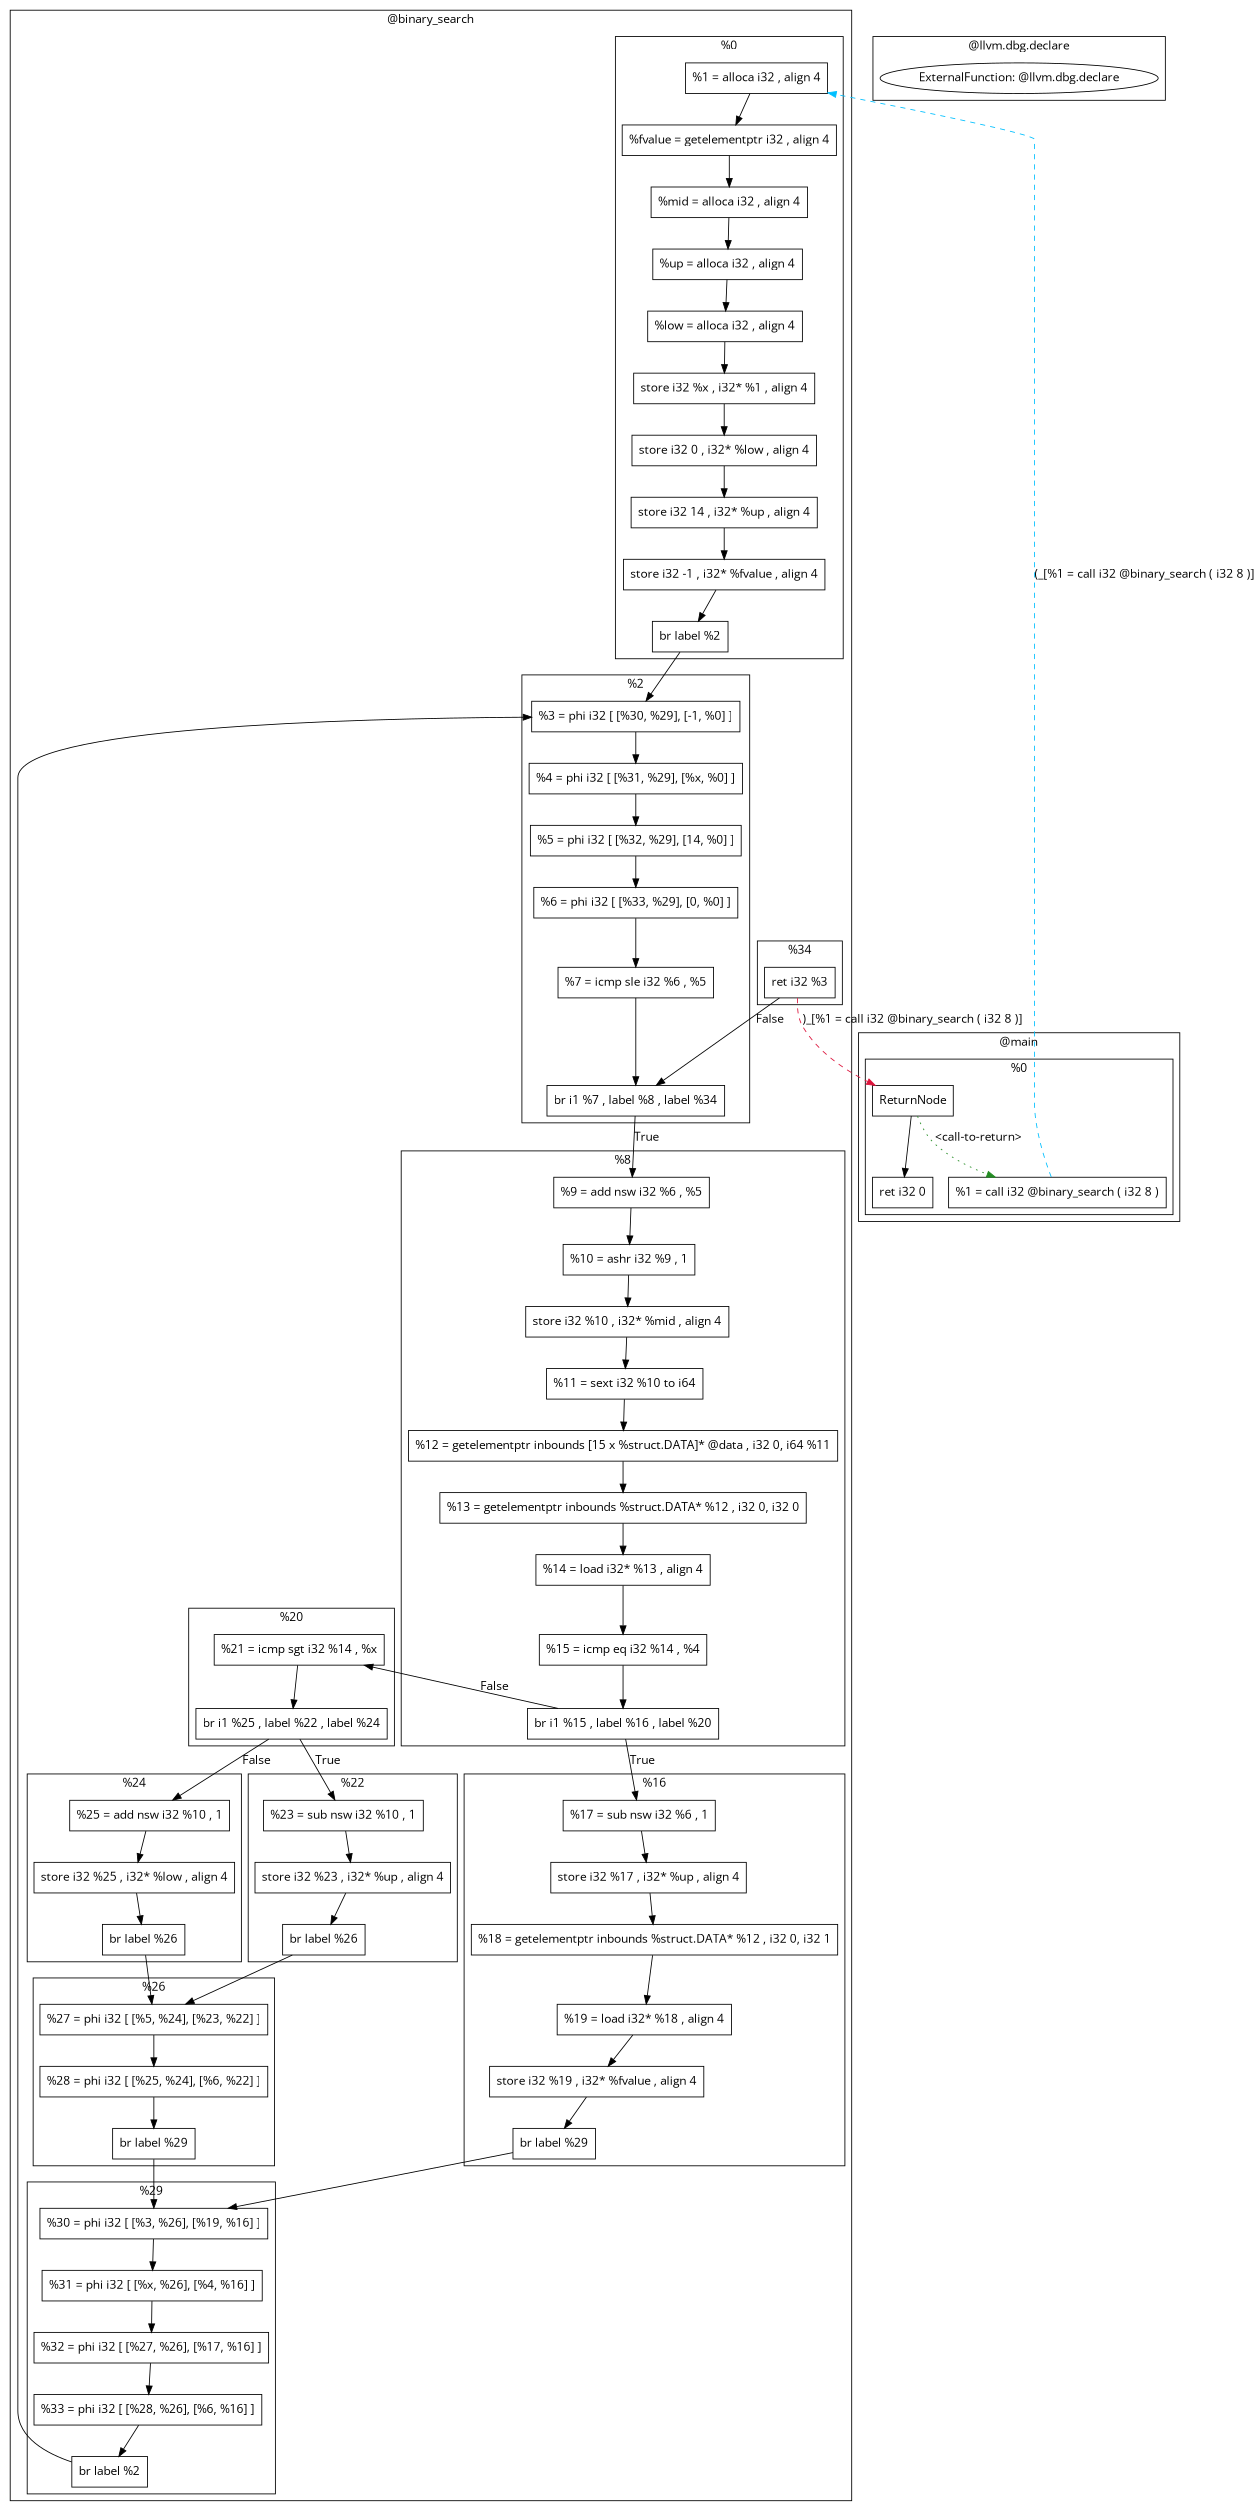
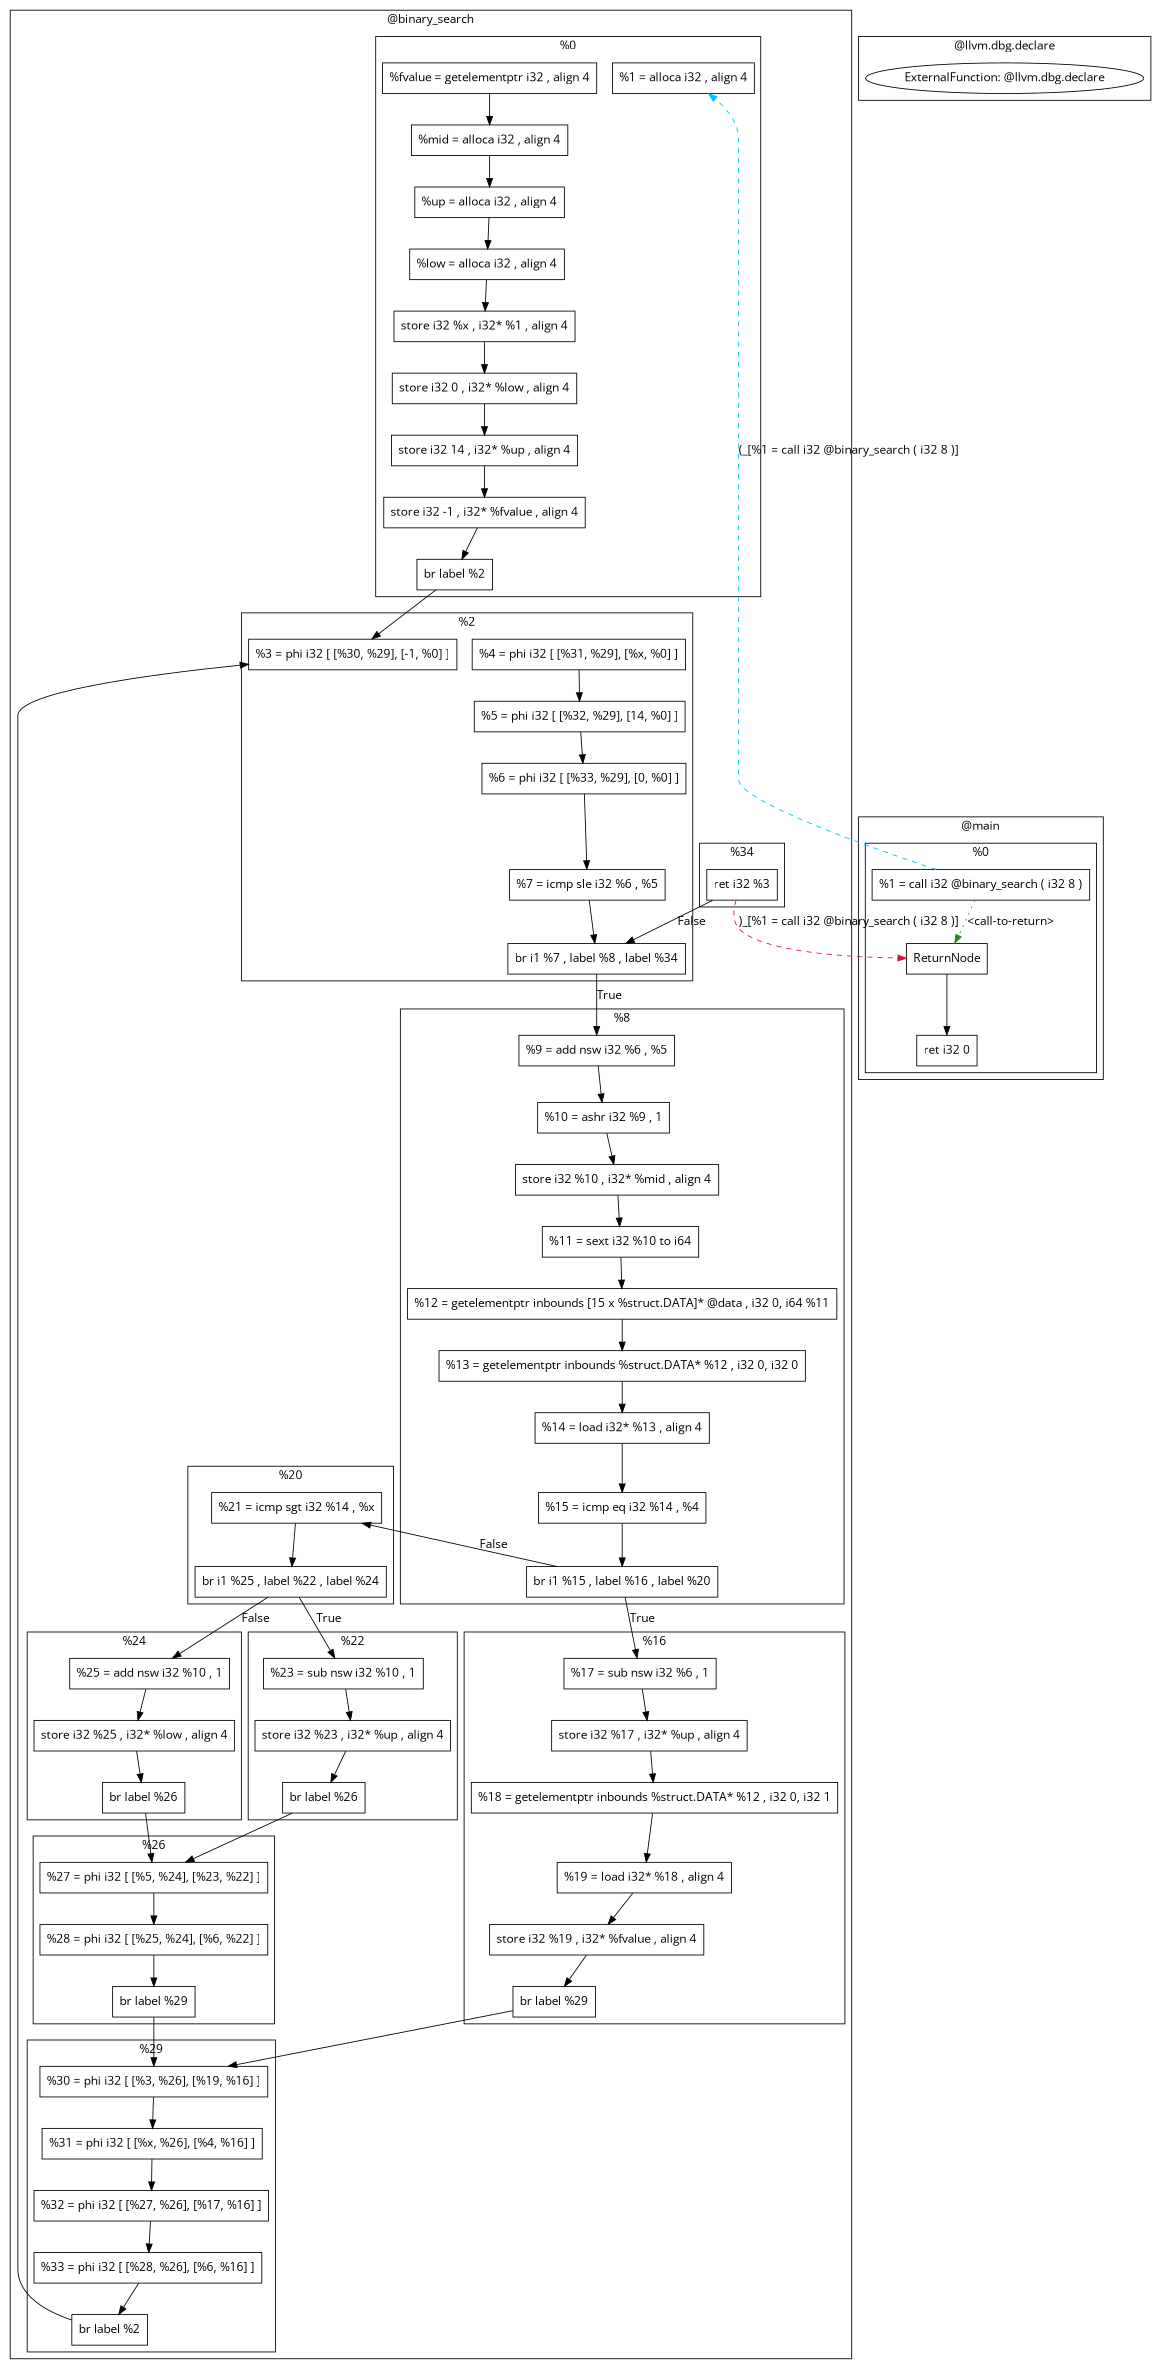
(745, 105) -> none
(636, 743) -> none
(946, 1153) -> (967, 918)
